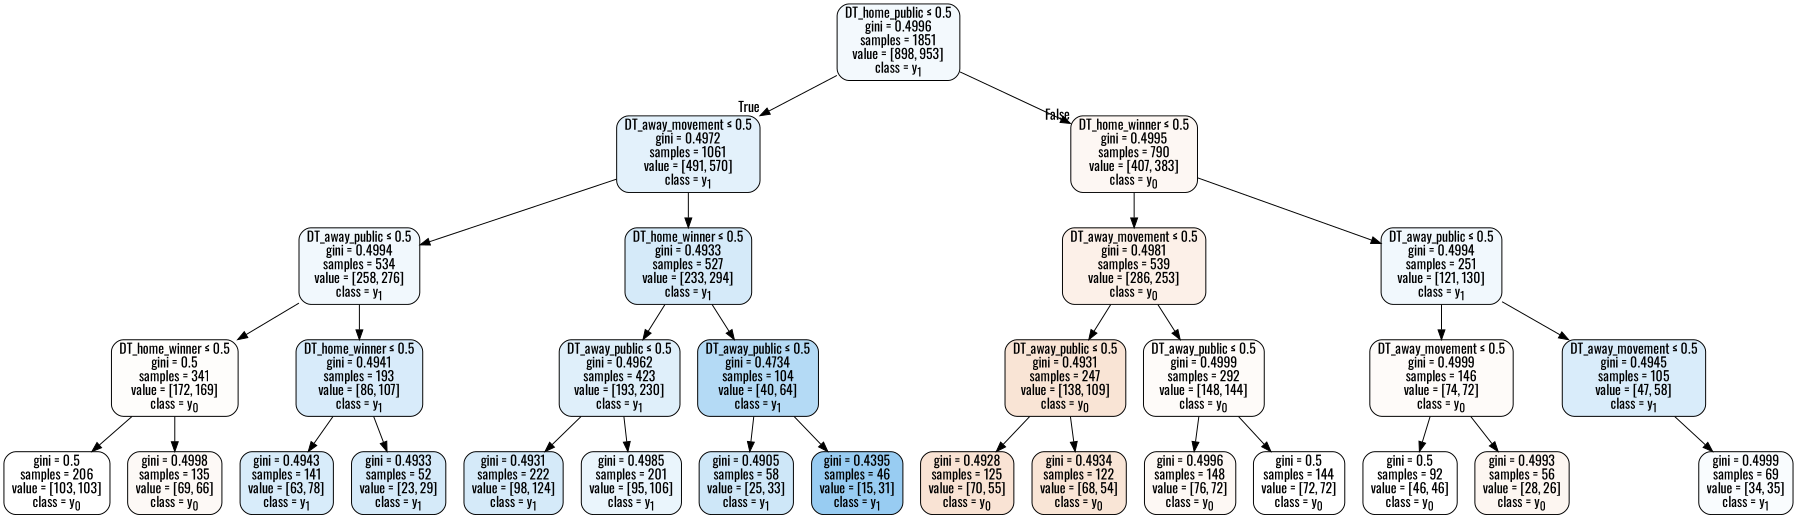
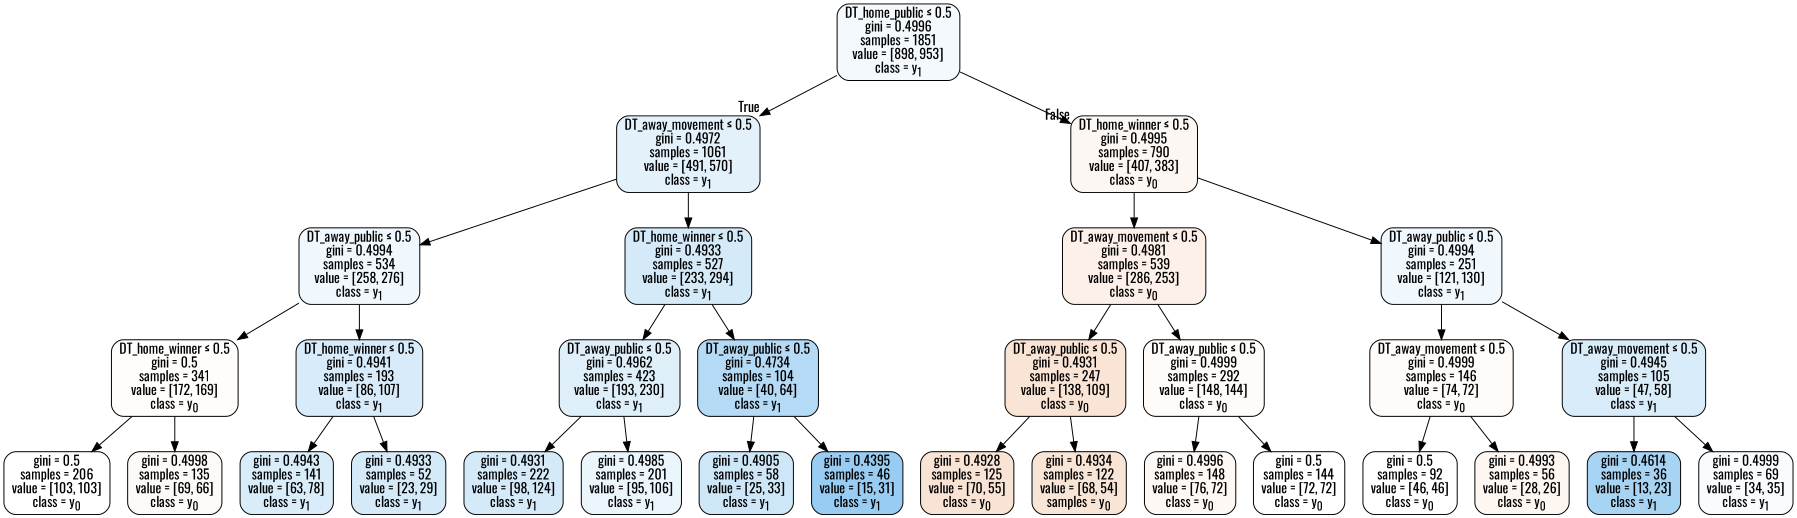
none -> (1634, 483)
(1076, 503) -> (1076, 503)
